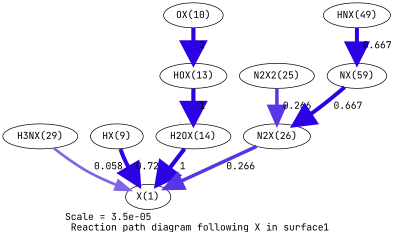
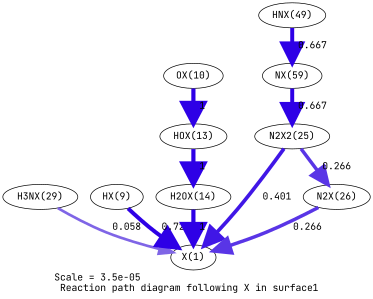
(199, 46) -> (199, 106)
(328, 101) -> (292, 96)
none -> (252, 192)
